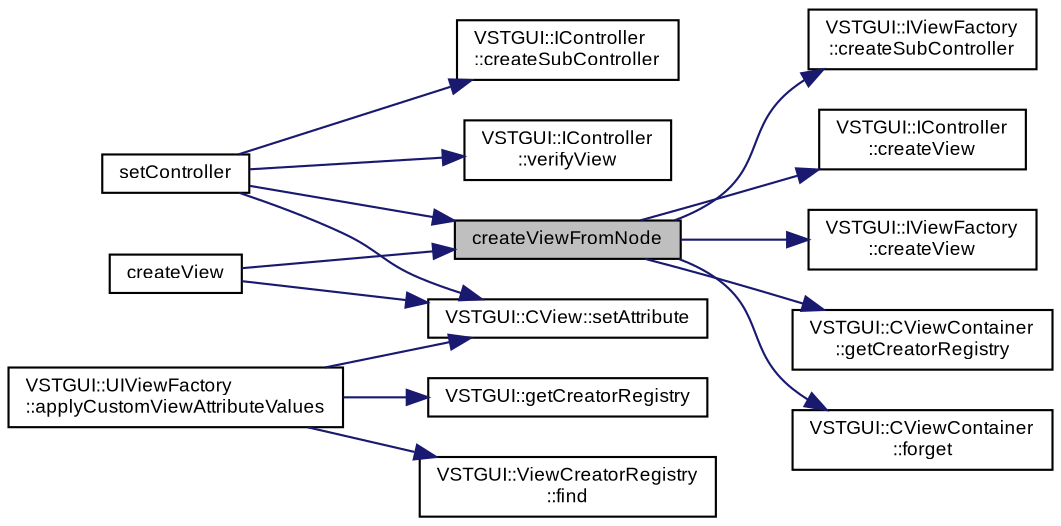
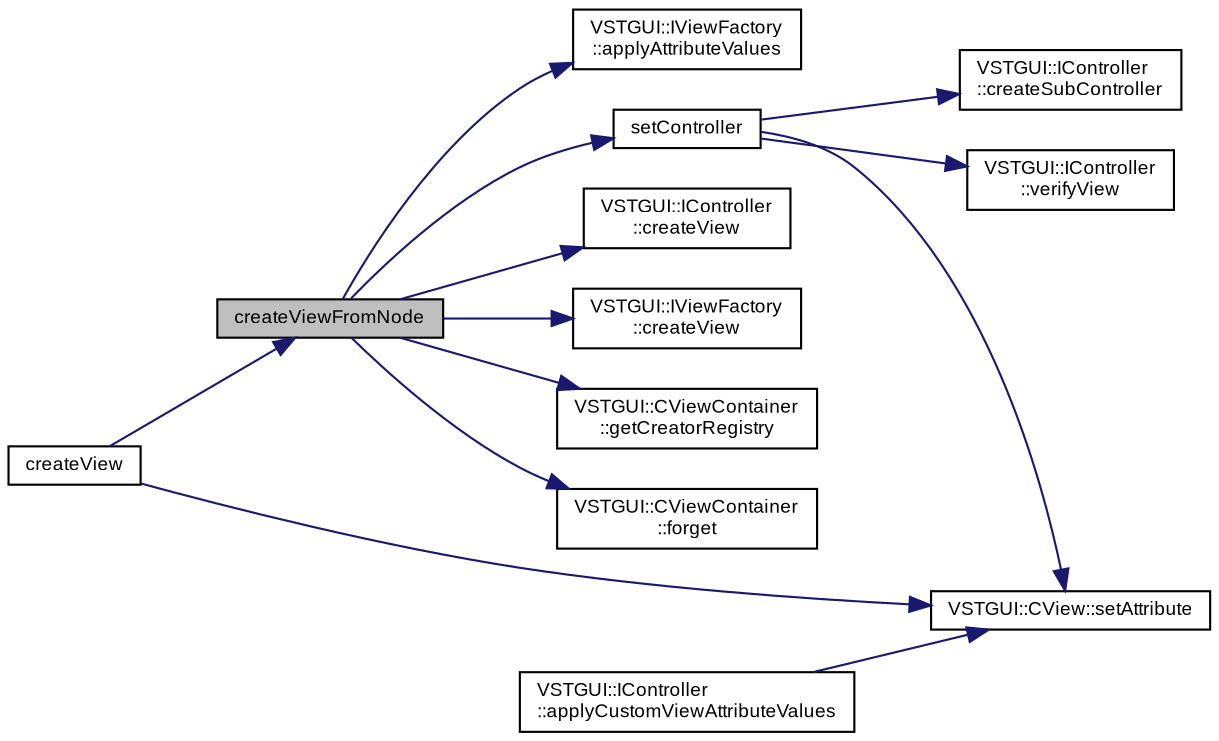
(923, 39) -> (687, 39)
(342, 202) -> (461, 203)
(176, 397) -> (687, 702)
(568, 397) -> none
(568, 487) -> none
